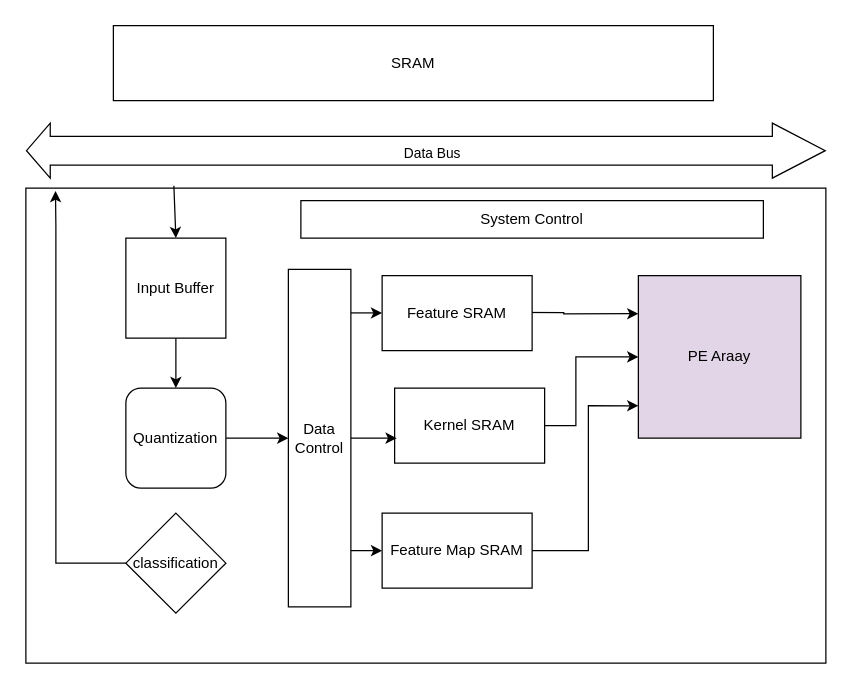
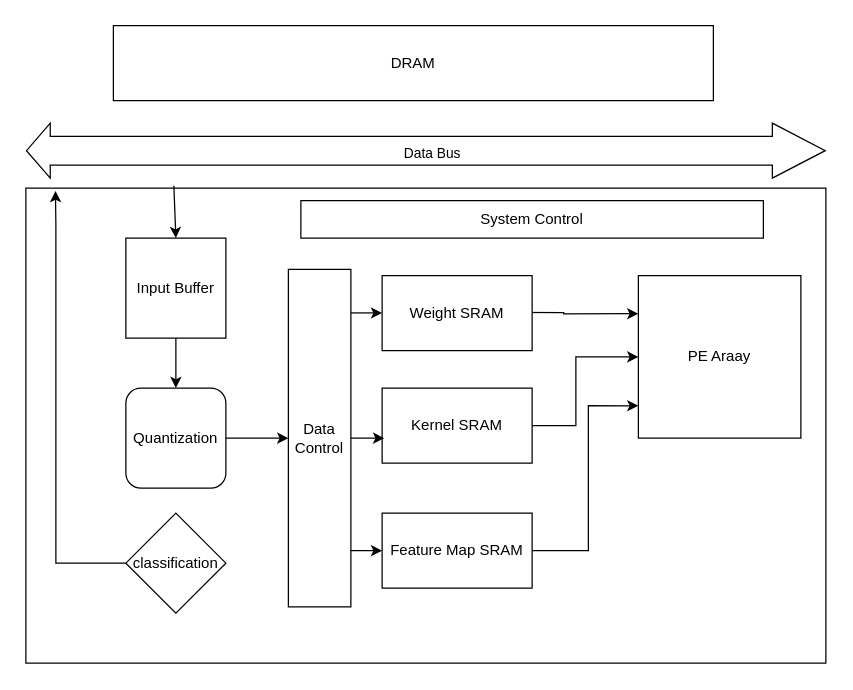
(413, 63) -> (413, 63)
(457, 313) -> (457, 313)
(719, 357) -> (719, 357)
(469, 426) -> (457, 426)
